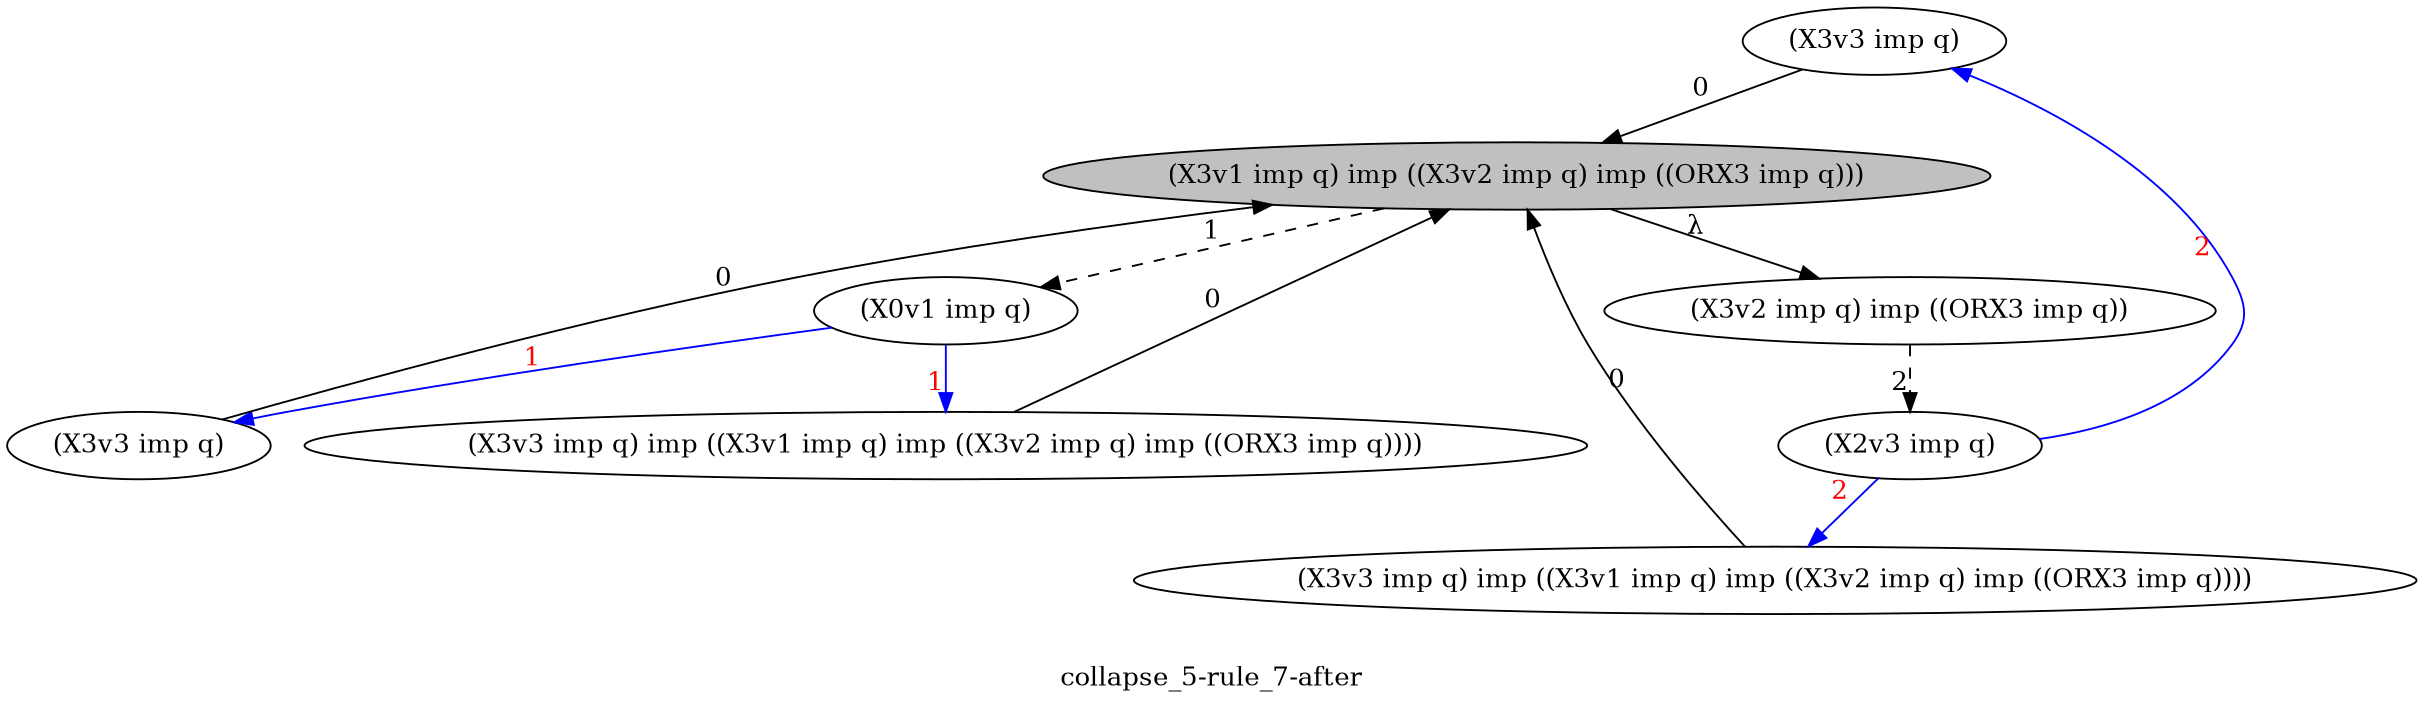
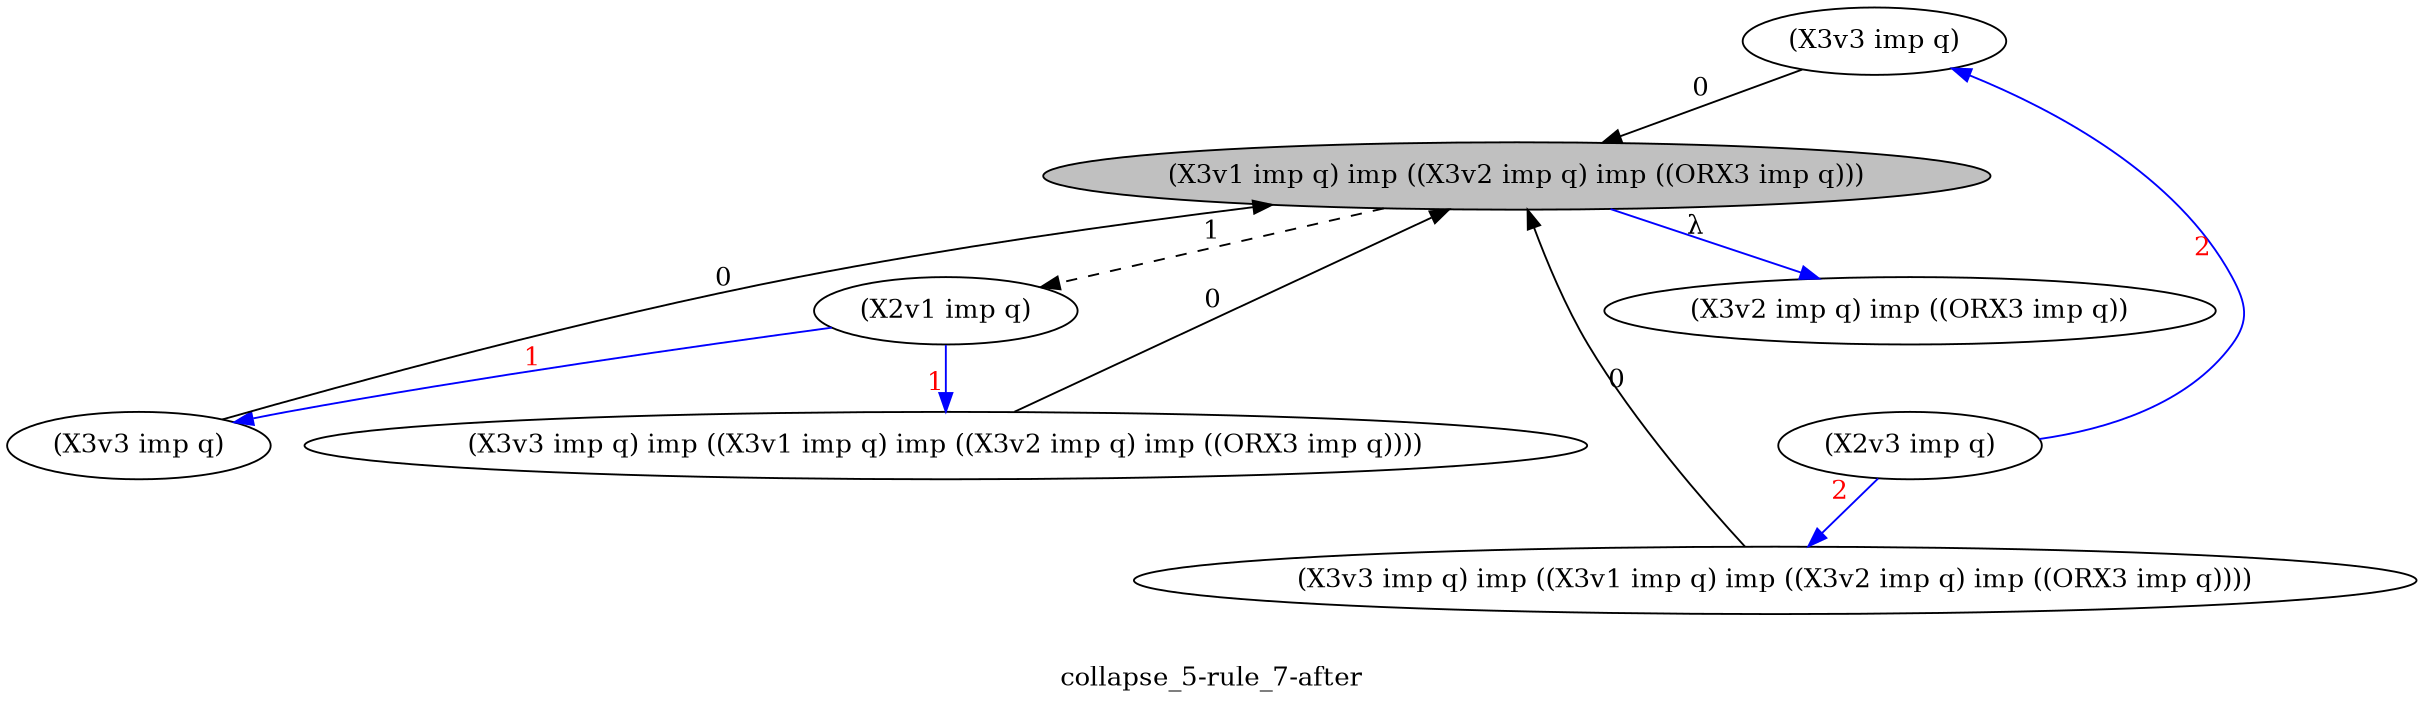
(1706, 241) -> (1706, 241)
(946, 311) -> (946, 311)
(1910, 369) -> none
